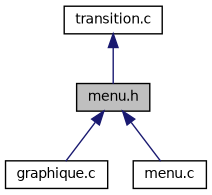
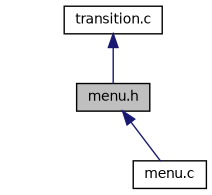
(57, 175) -> none
